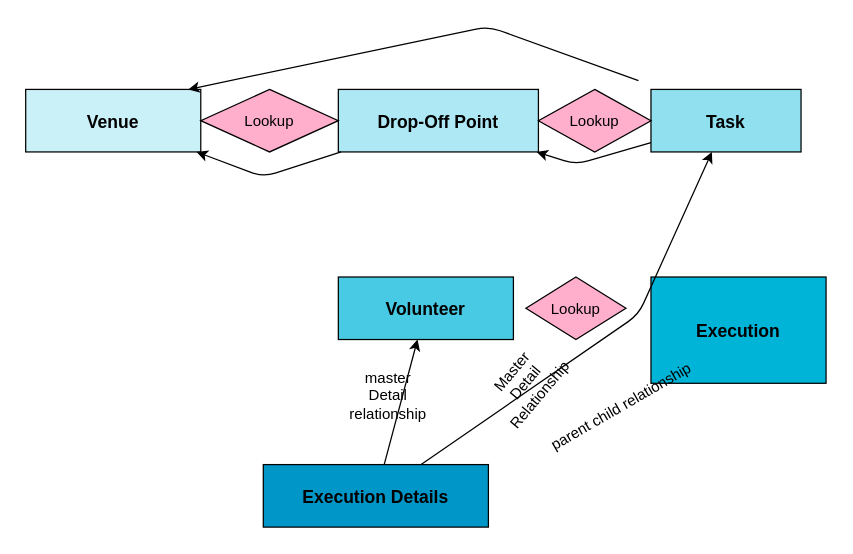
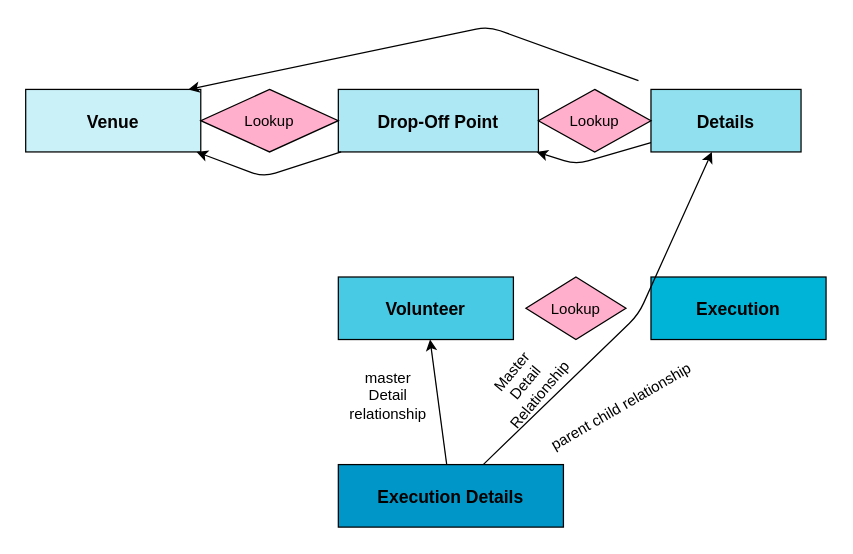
(725, 122) -> (725, 122)
(738, 330) -> (738, 308)
(376, 496) -> (451, 496)
